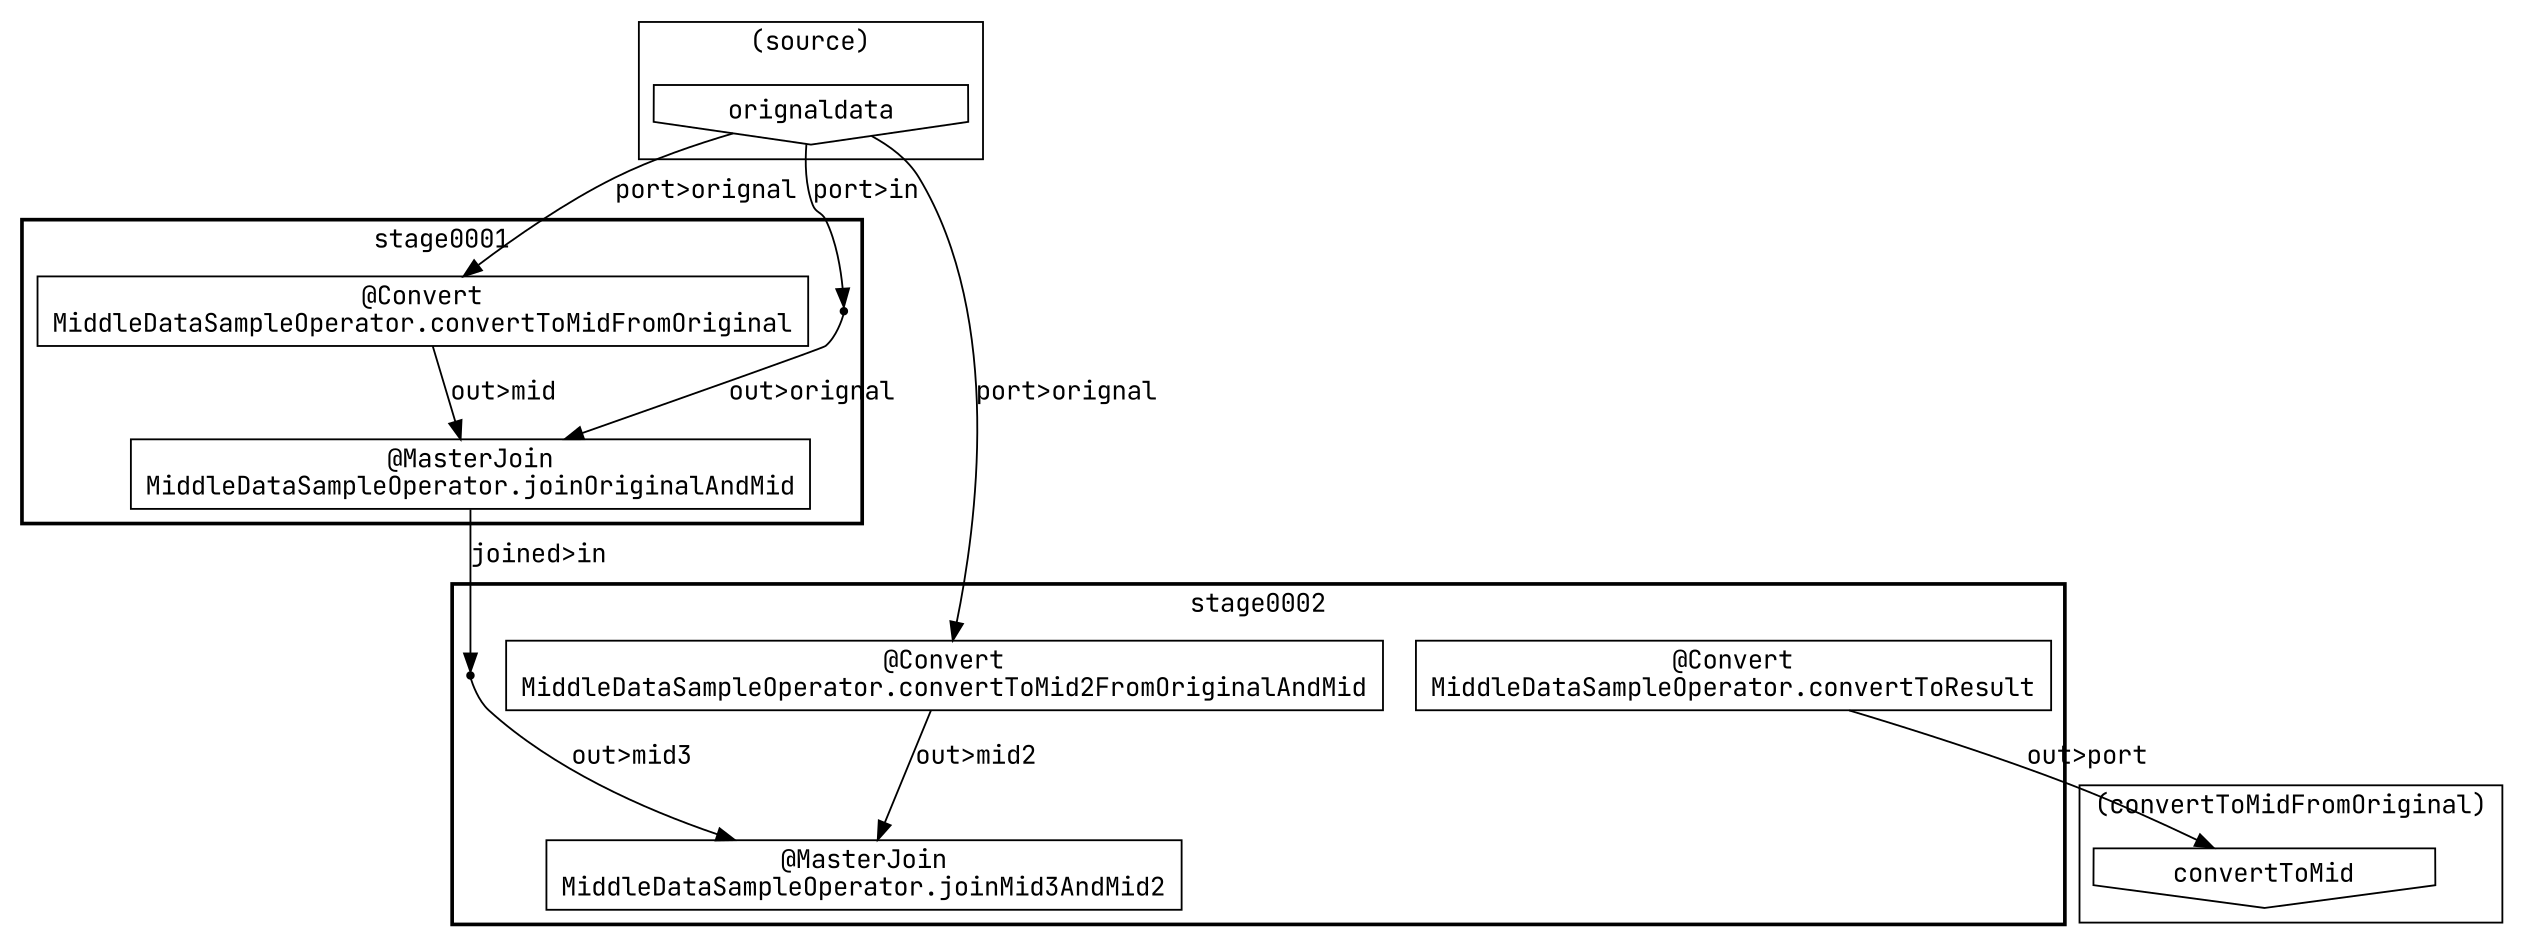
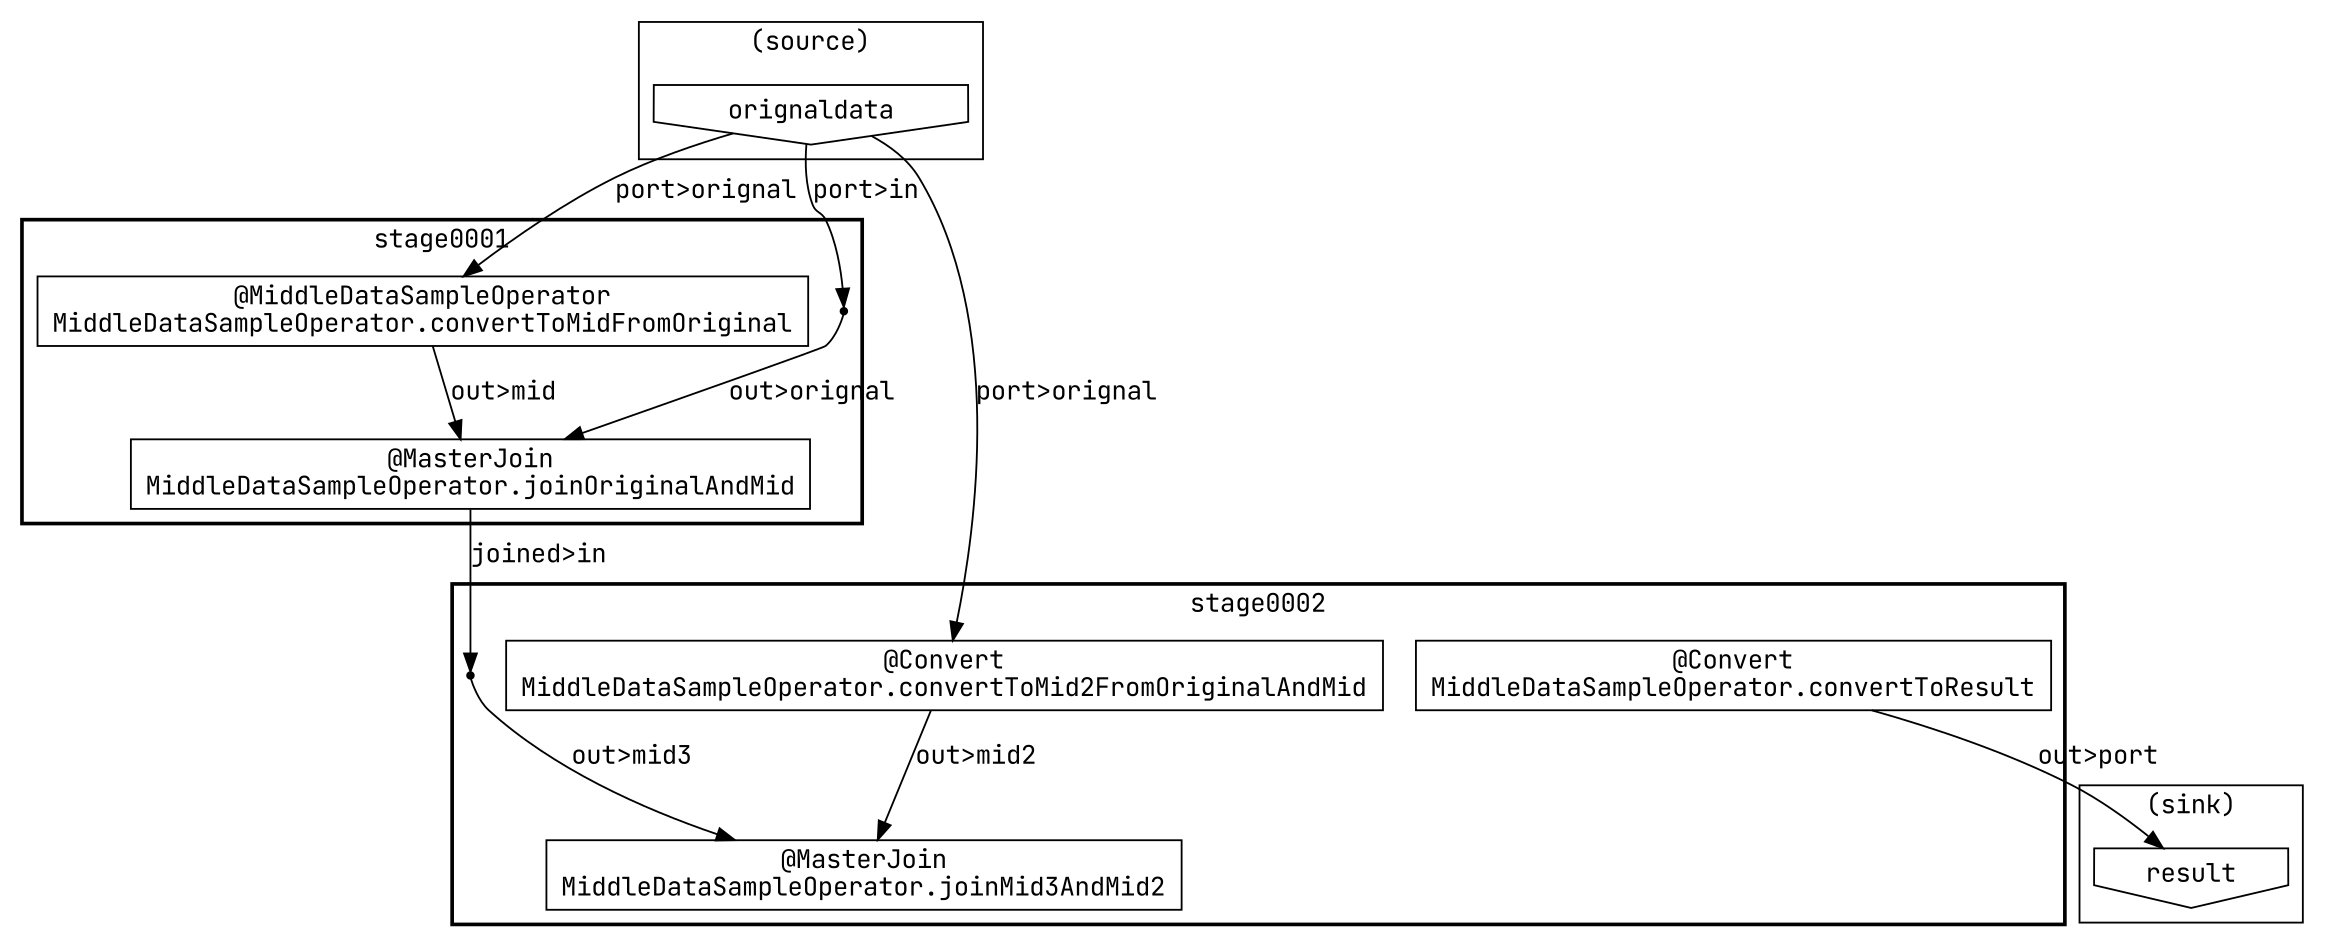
(423, 311) -> (423, 311)
(2291, 806) -> (2191, 806)
(2264, 875) -> (2191, 875)
